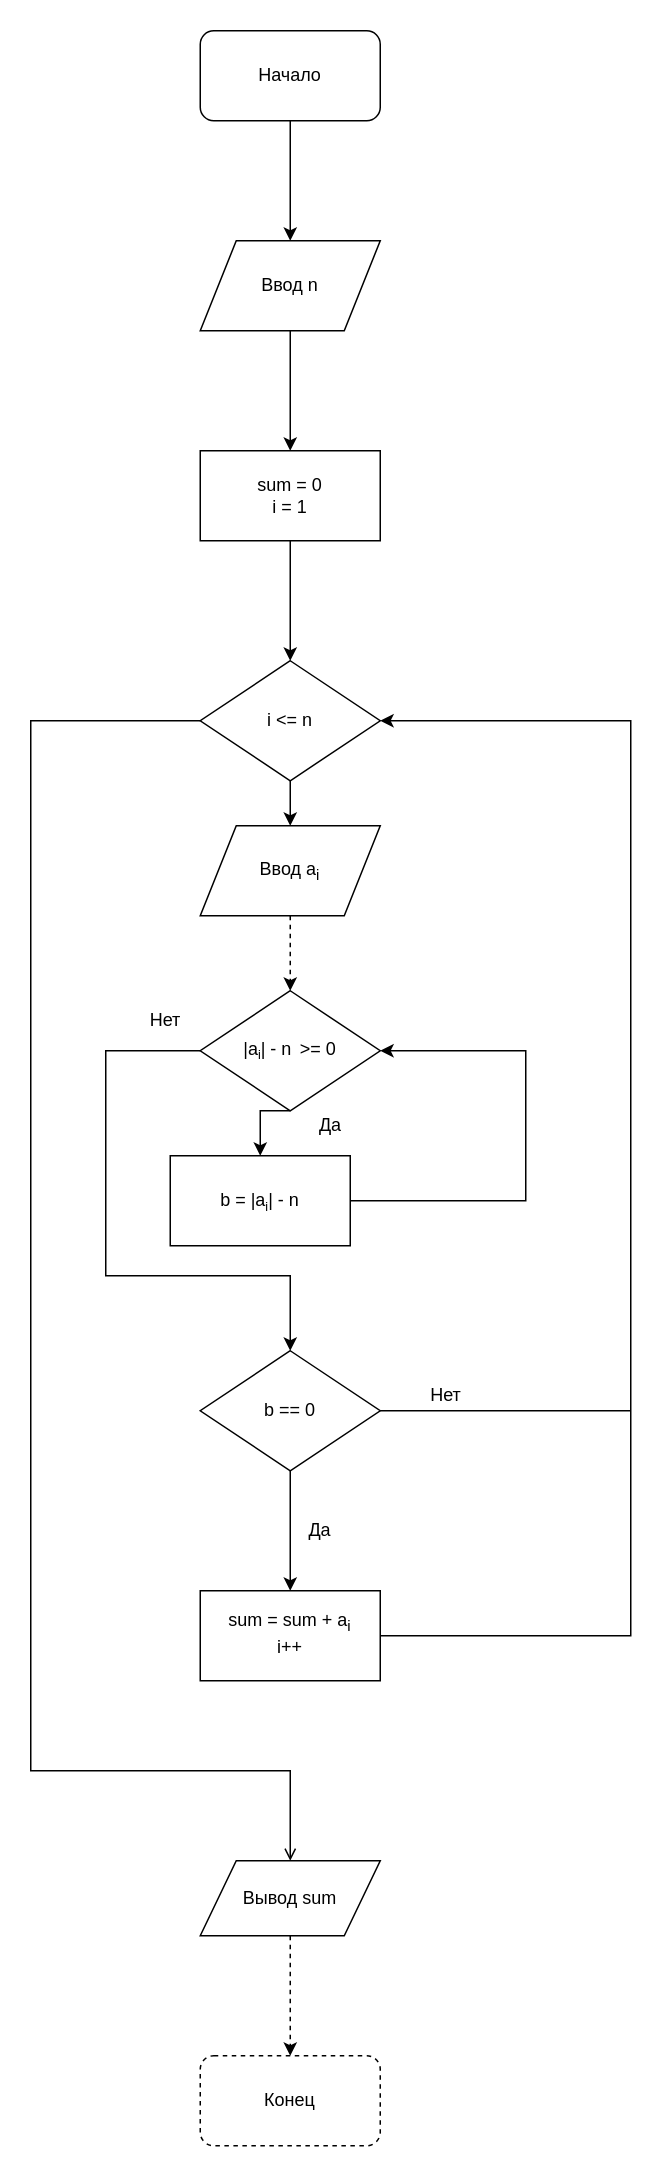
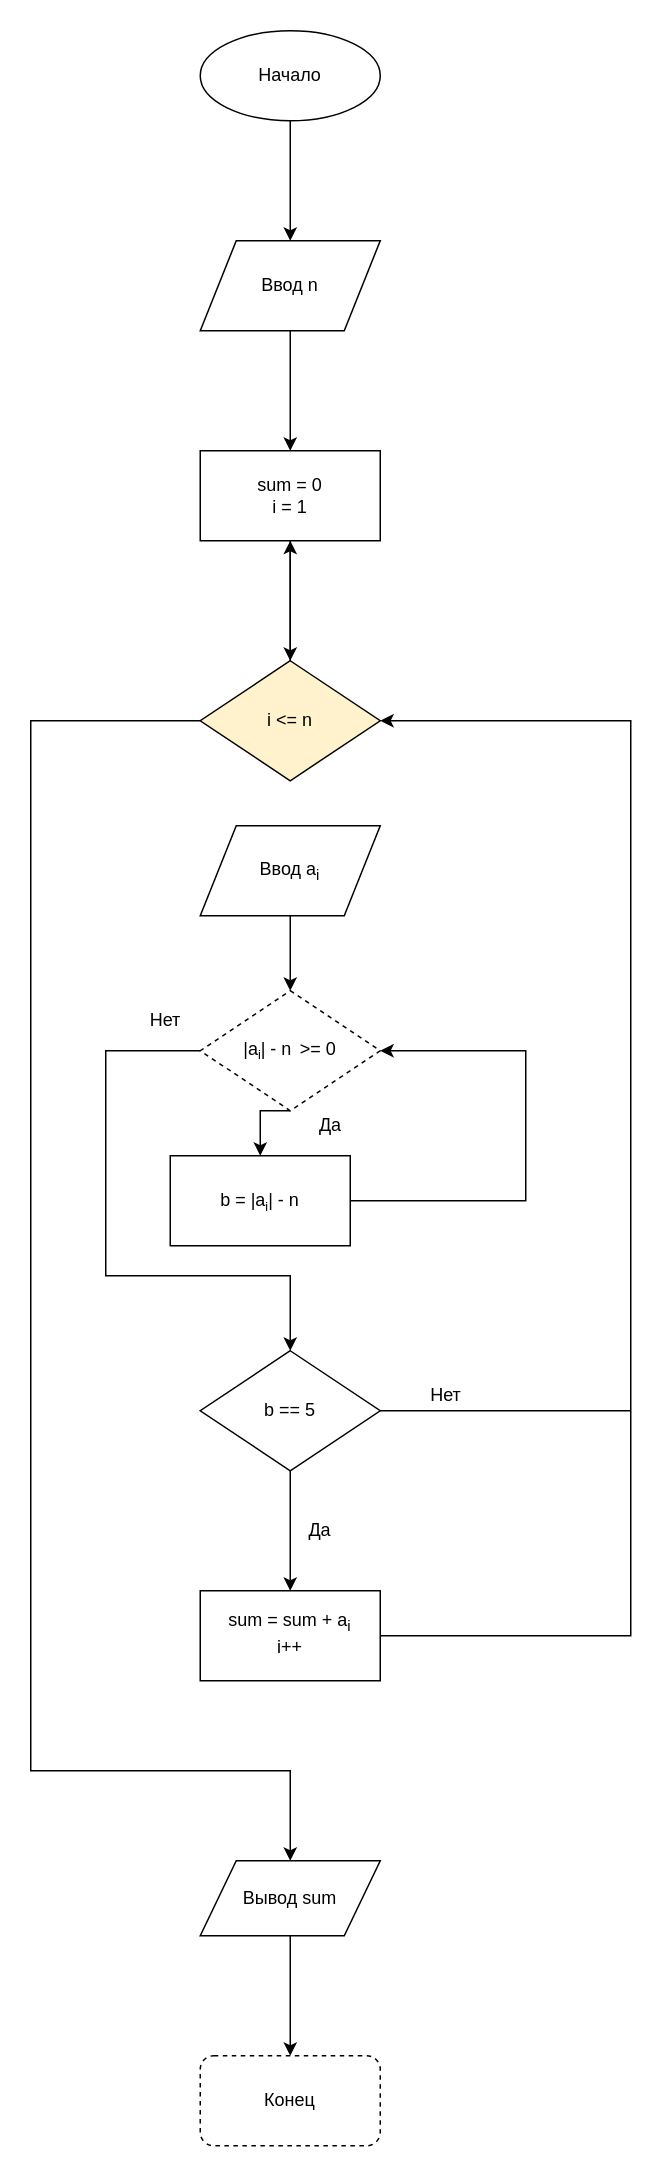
(290, 76) -> (290, 76)
(290, 721) -> (290, 721)
(290, 809) -> (290, 659)
(290, 949) -> (290, 949)
(290, 1051) -> (290, 1051)
(290, 1411) -> (290, 1411)
(290, 1851) -> (290, 1849)
(290, 1991) -> (290, 1991)
